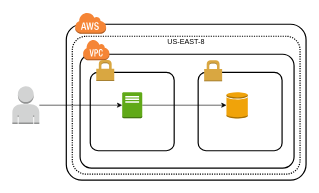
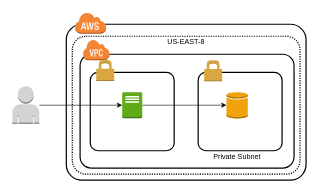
none -> (237, 157)
